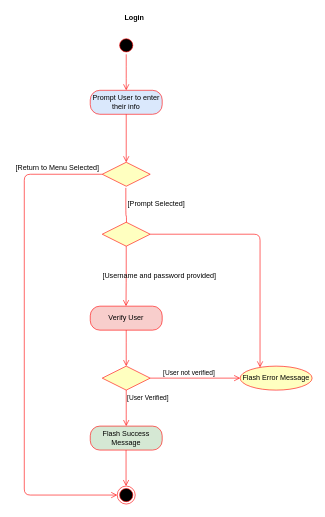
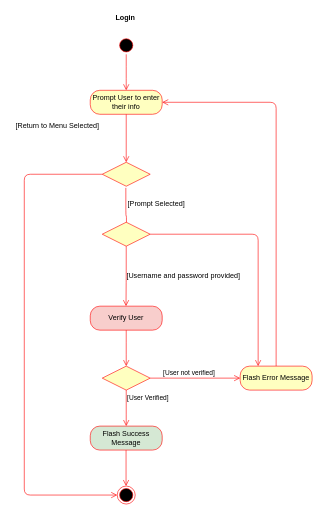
(135, 18) -> (126, 18)
(126, 102) -> (126, 102)
(57, 168) -> (57, 126)
none -> (276, 179)
(159, 276) -> (183, 276)
(276, 378) -> (276, 378)
